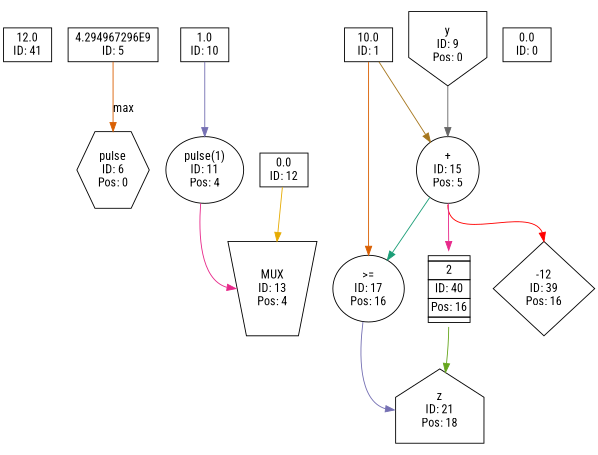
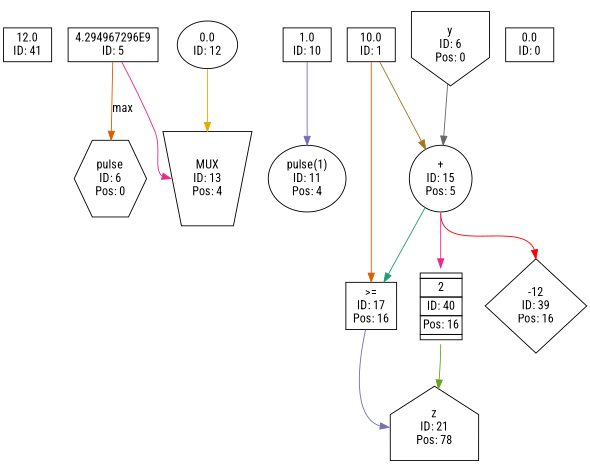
(448, 45) -> (450, 45)
(284, 170) -> (207, 45)
(202, 250) -> (149, 117)
(369, 289) -> (371, 306)
(440, 410) -> (434, 427)
